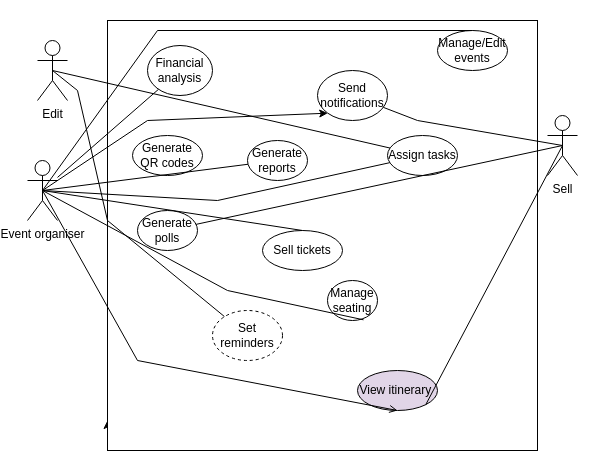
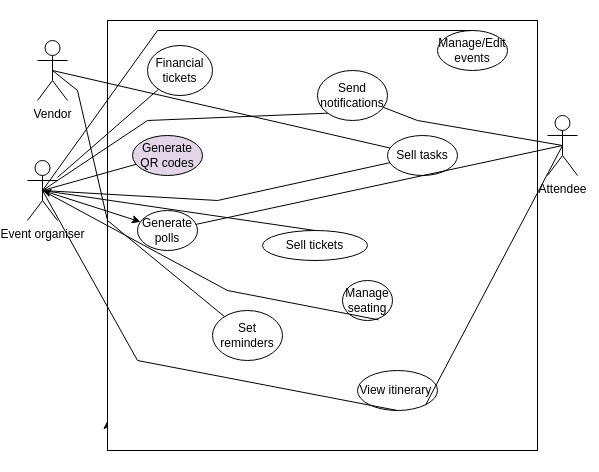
(180, 71) -> (180, 71)
(319, 114) -> (322, 113)
(53, 115) -> (53, 115)
(168, 156) -> (168, 156)
(423, 156) -> (423, 156)
(278, 161) -> none
none -> (95, 176)
(151, 177) -> none
(563, 190) -> (563, 190)
none -> (91, 206)
(303, 251) -> (315, 246)
(353, 301) -> (368, 301)
(248, 336) -> (248, 336)
(398, 391) -> (398, 391)
(391, 409) -> (392, 409)
